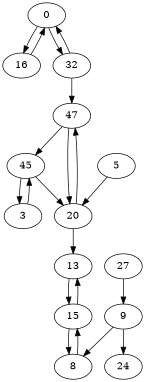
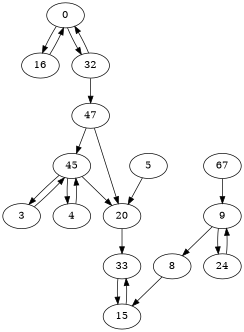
(77, 170) -> none
none -> (72, 216)
none -> (227, 245)
(73, 266) -> (122, 266)
(123, 266) -> (222, 166)
(69, 338) -> none
